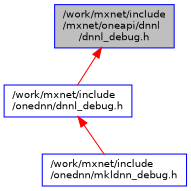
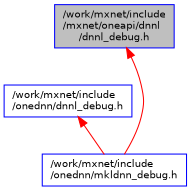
(87, 71) -> (143, 107)
